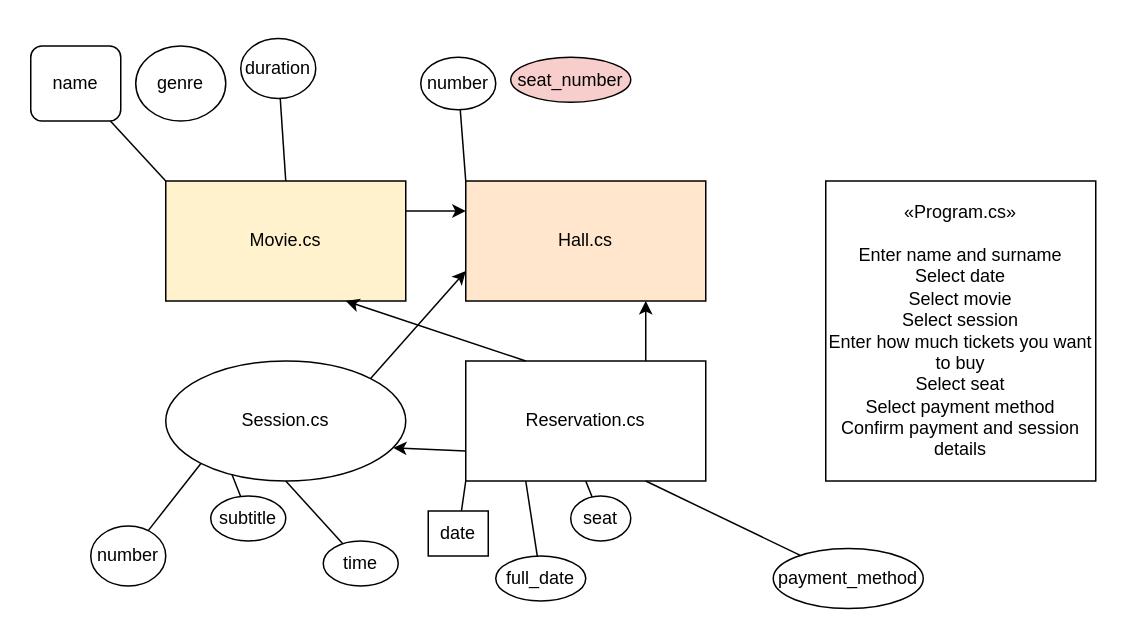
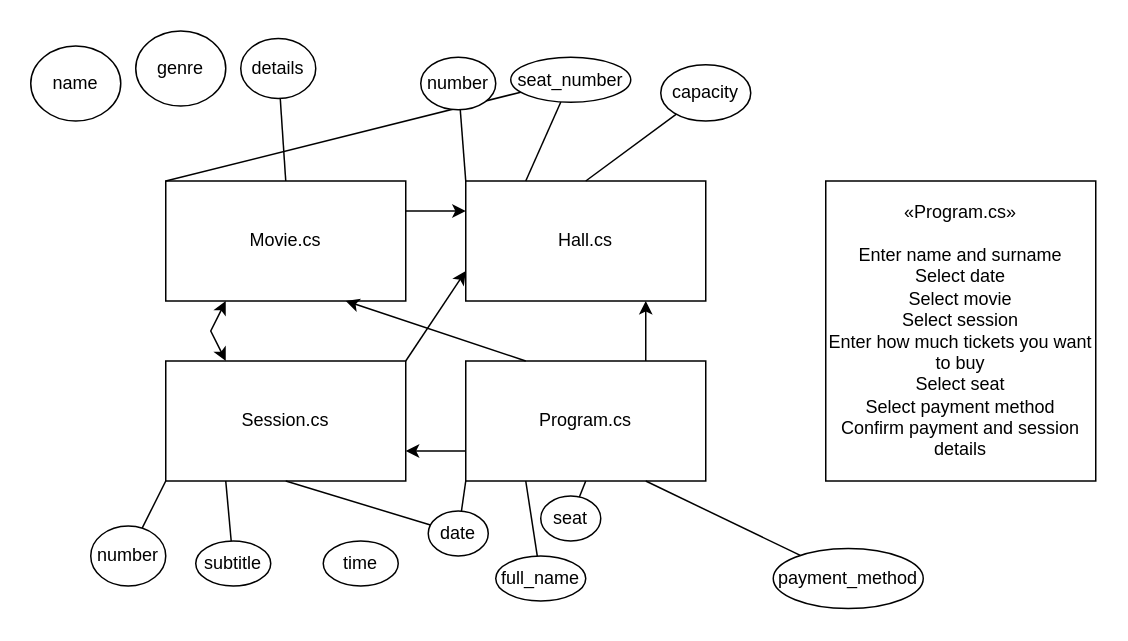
(278, 68) -> (278, 68)
(571, 80) -> (571, 80)
(76, 83) -> (76, 83)
(181, 83) -> (181, 68)
none -> (706, 93)
none -> (543, 141)
none -> (631, 147)
(138, 151) -> (309, 145)
(286, 241) -> (286, 241)
(586, 241) -> (586, 241)
none -> (211, 331)
(286, 421) -> (286, 421)
(586, 421) -> (586, 421)
(314, 512) -> (358, 503)
(248, 518) -> (233, 563)
(601, 518) -> (571, 518)
(458, 533) -> (458, 533)
(541, 578) -> (541, 578)
